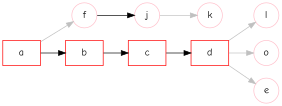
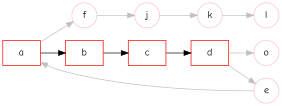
(112, 15) -> (112, 15)
(239, 33) -> (235, 15)
none -> (149, 86)
